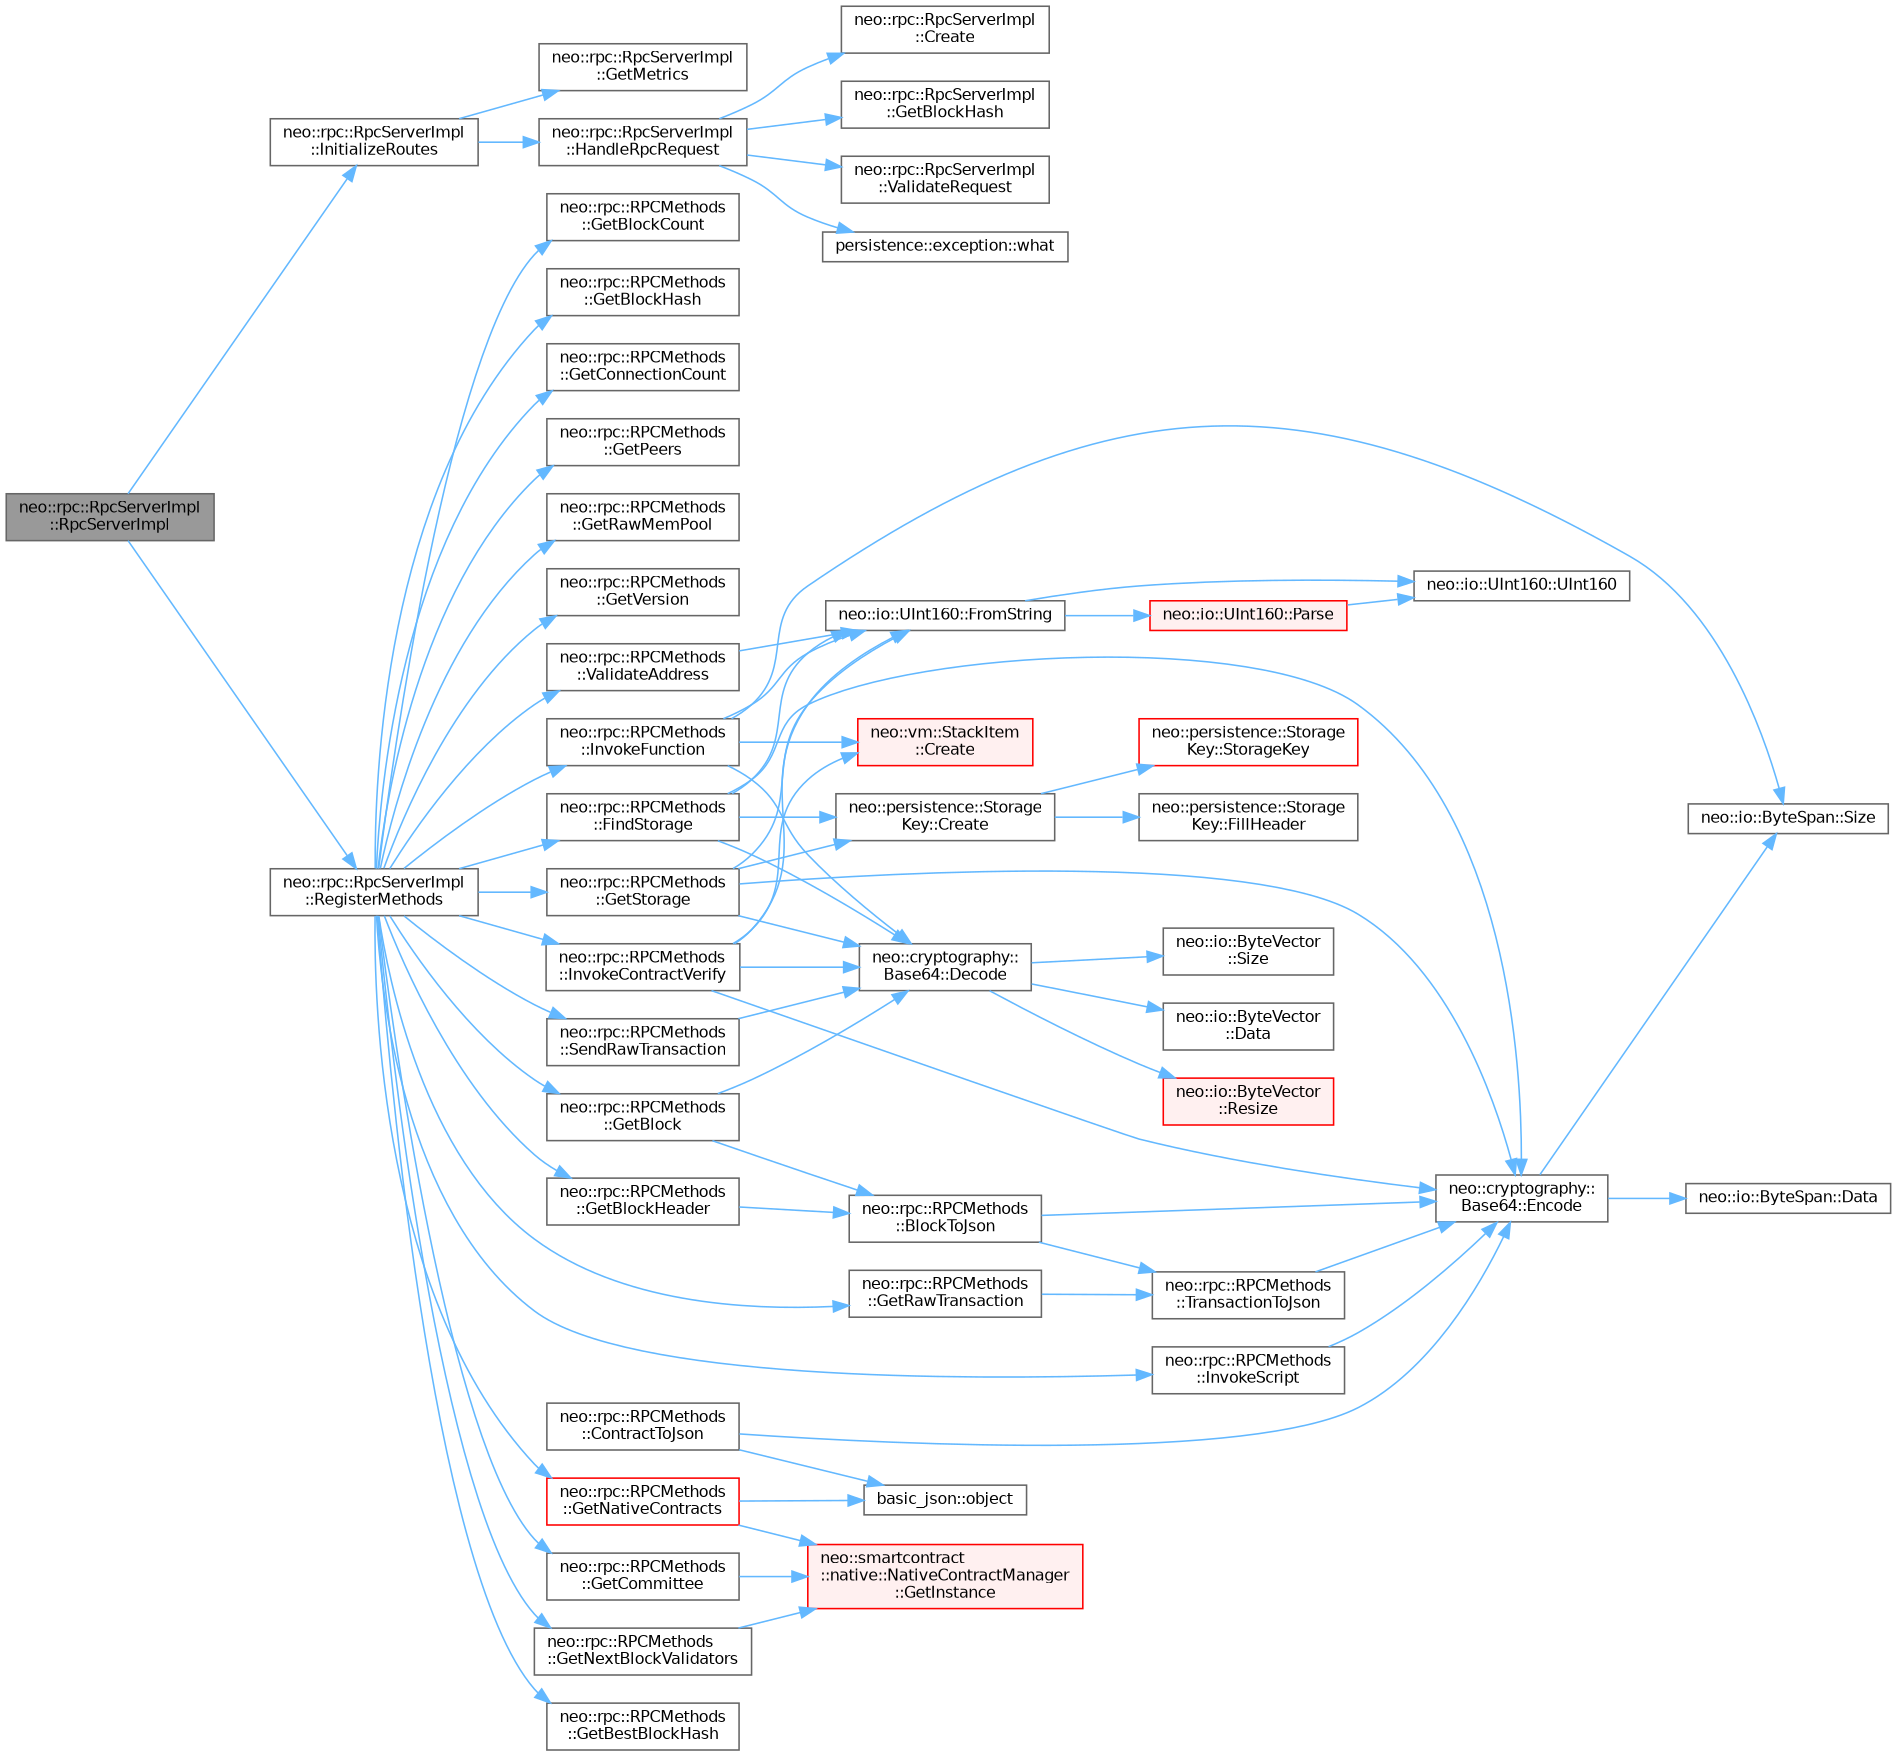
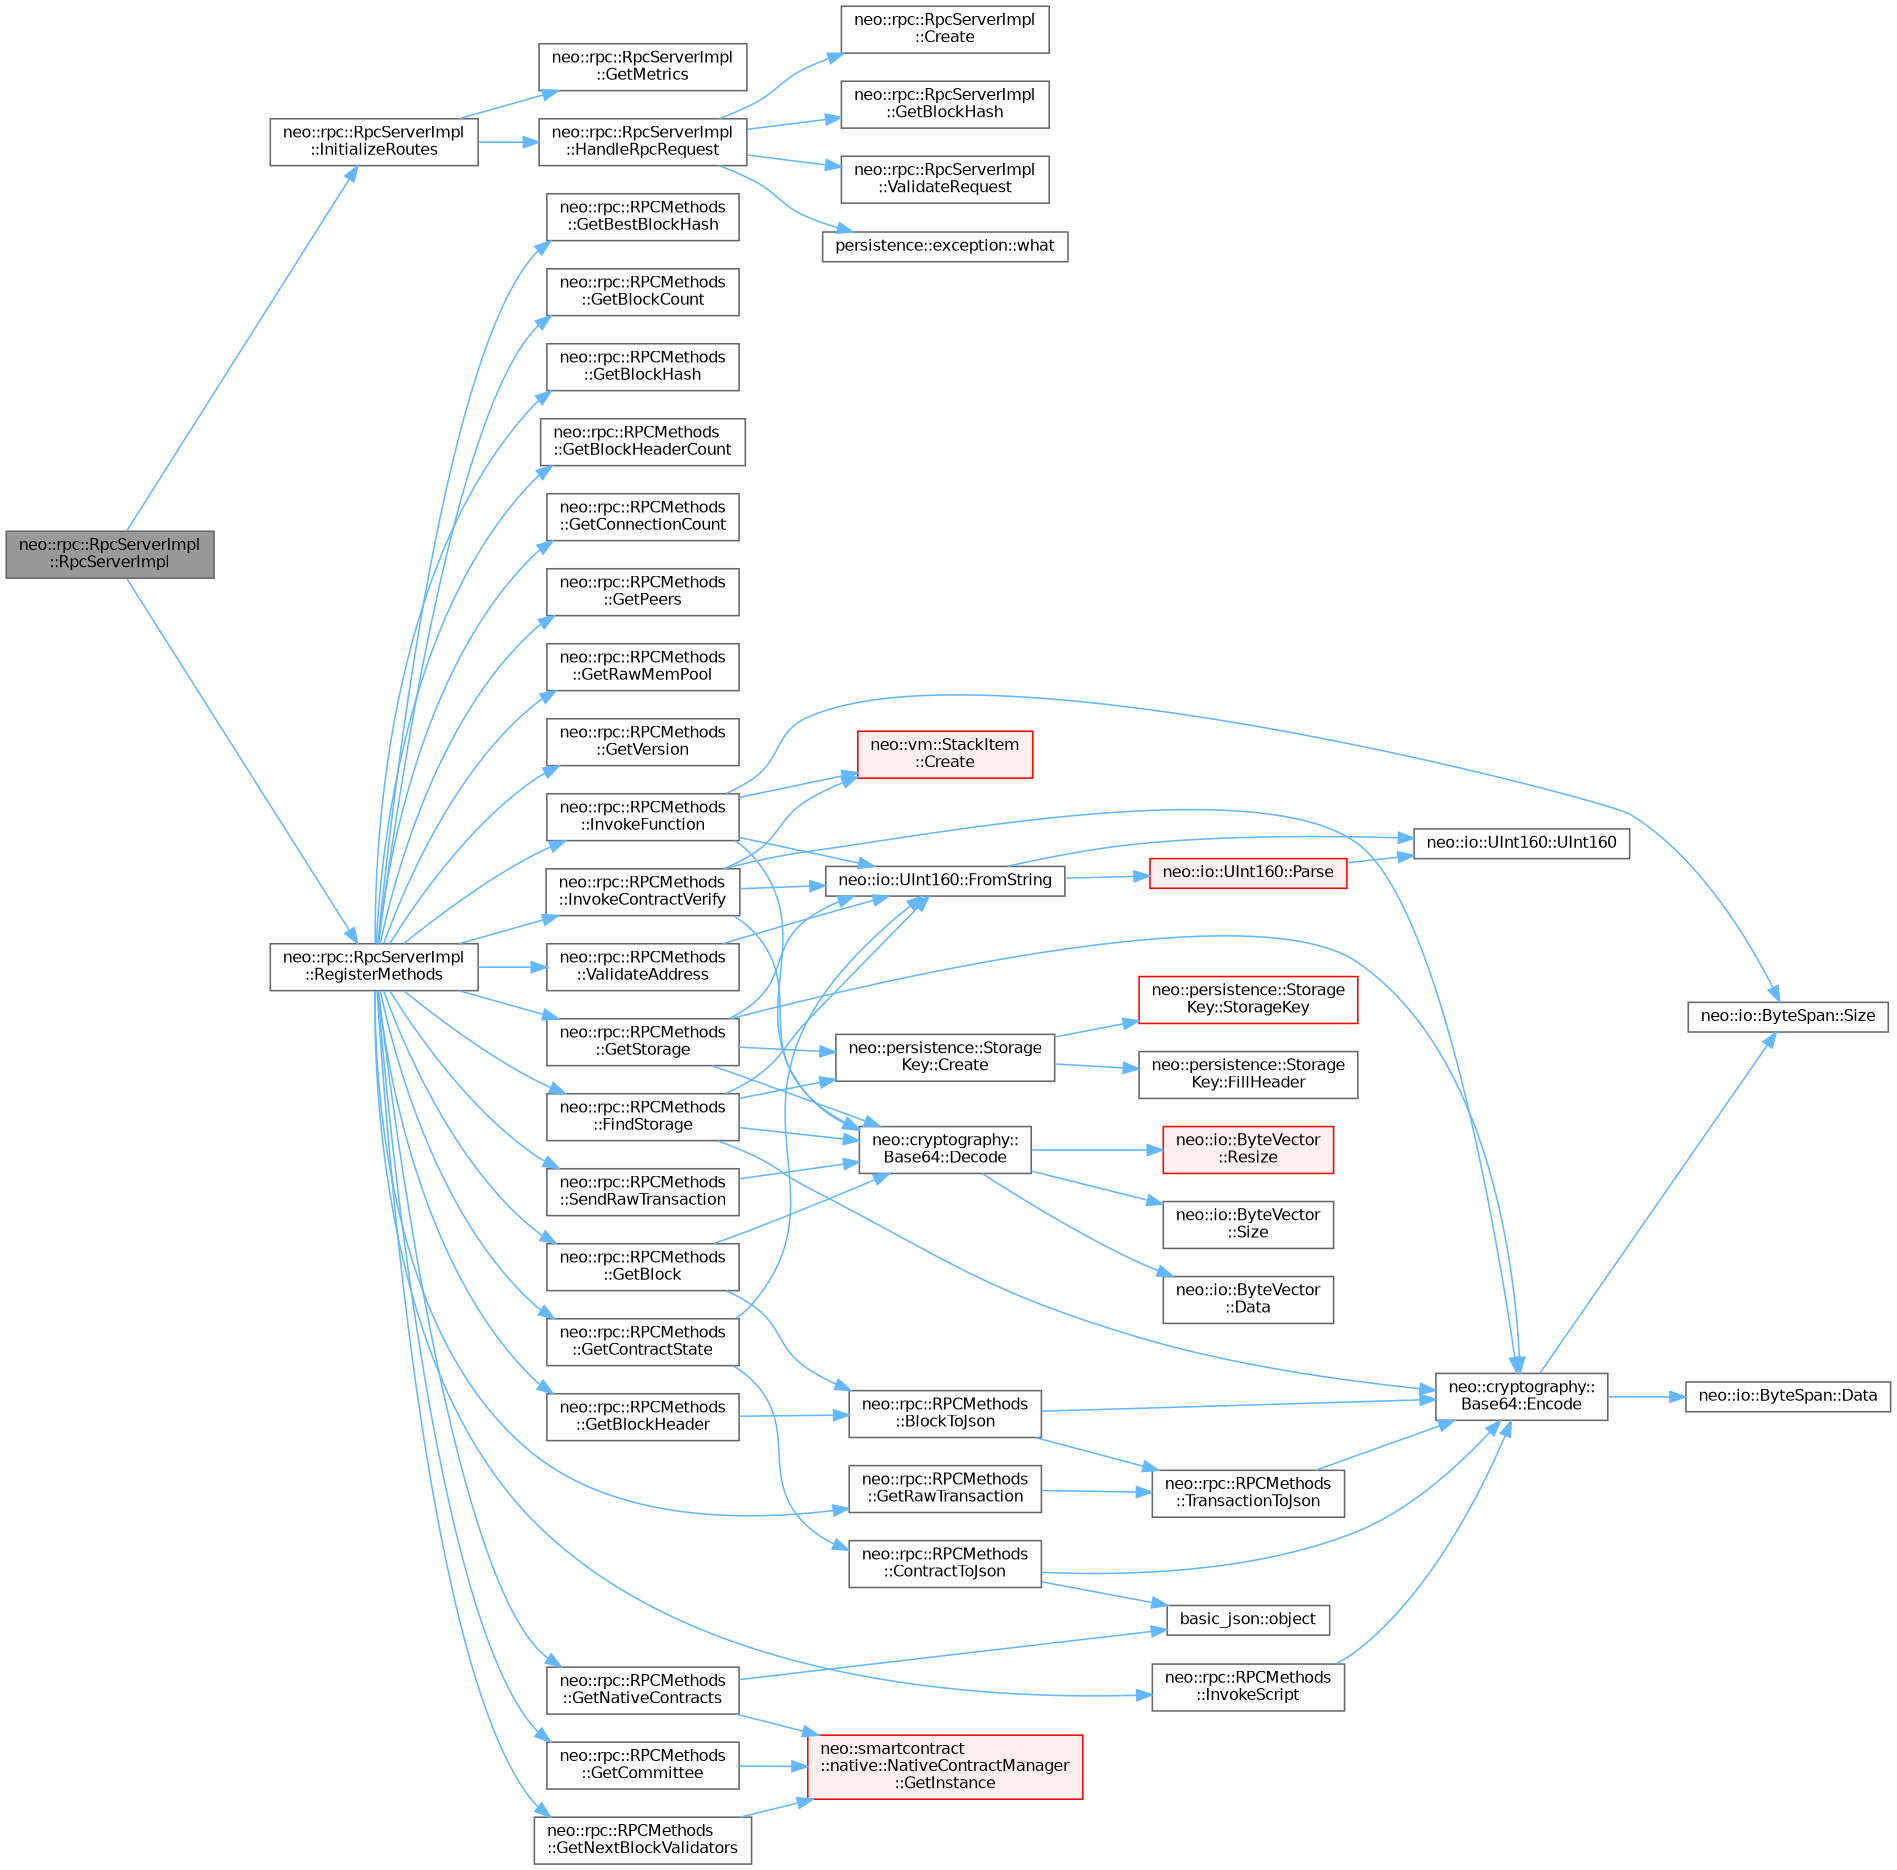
none -> (643, 442)
none -> (643, 1342)
(643, 1502) -> (643, 1691)
